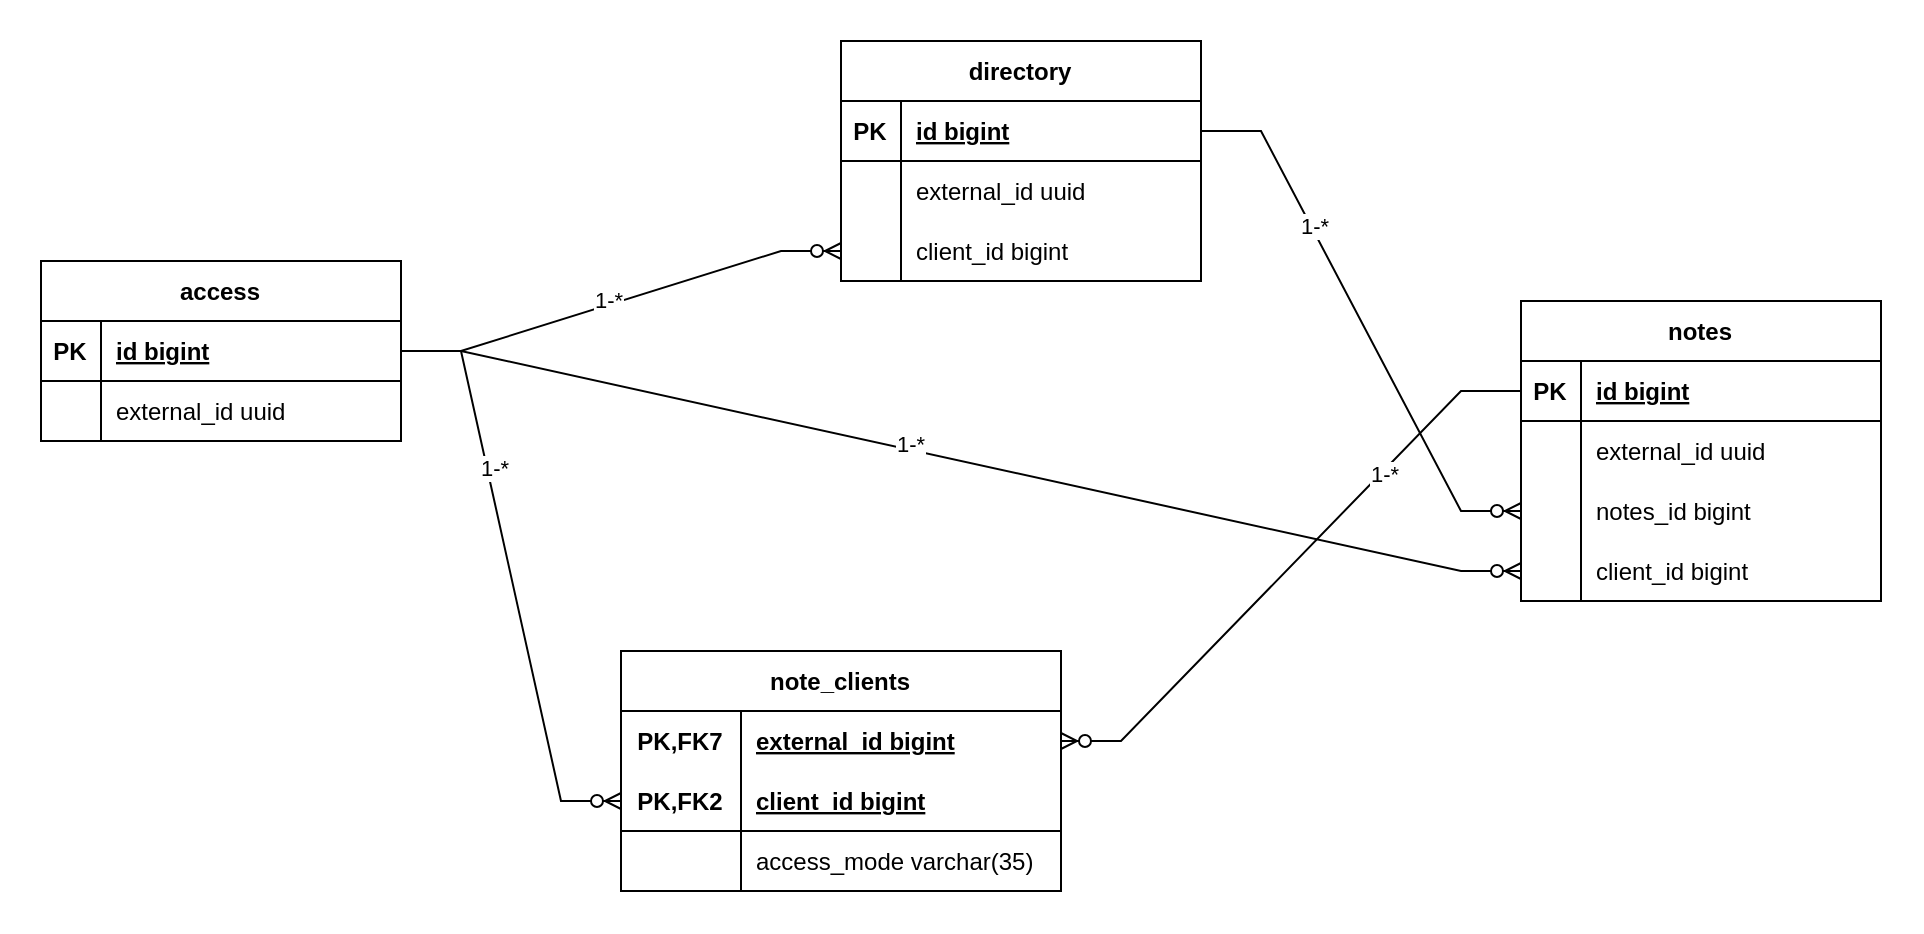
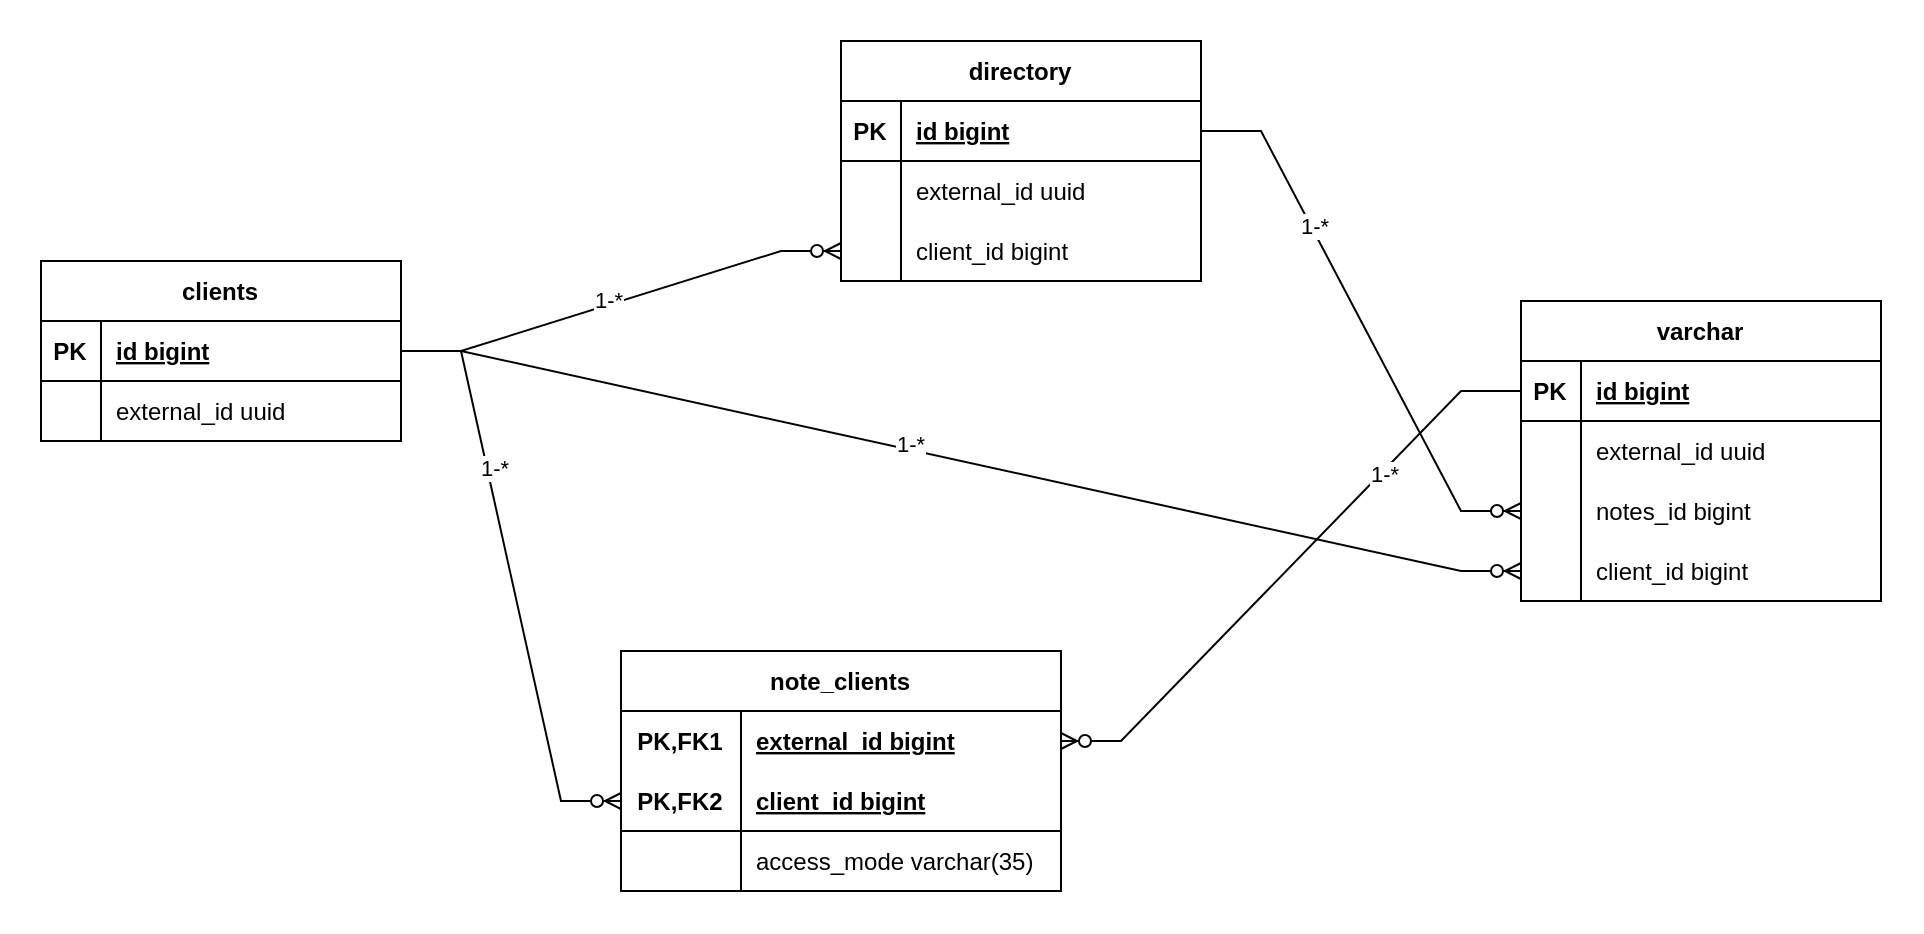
(220, 292) -> (220, 292)
(1700, 332) -> (1700, 332)
(680, 742) -> (680, 742)
